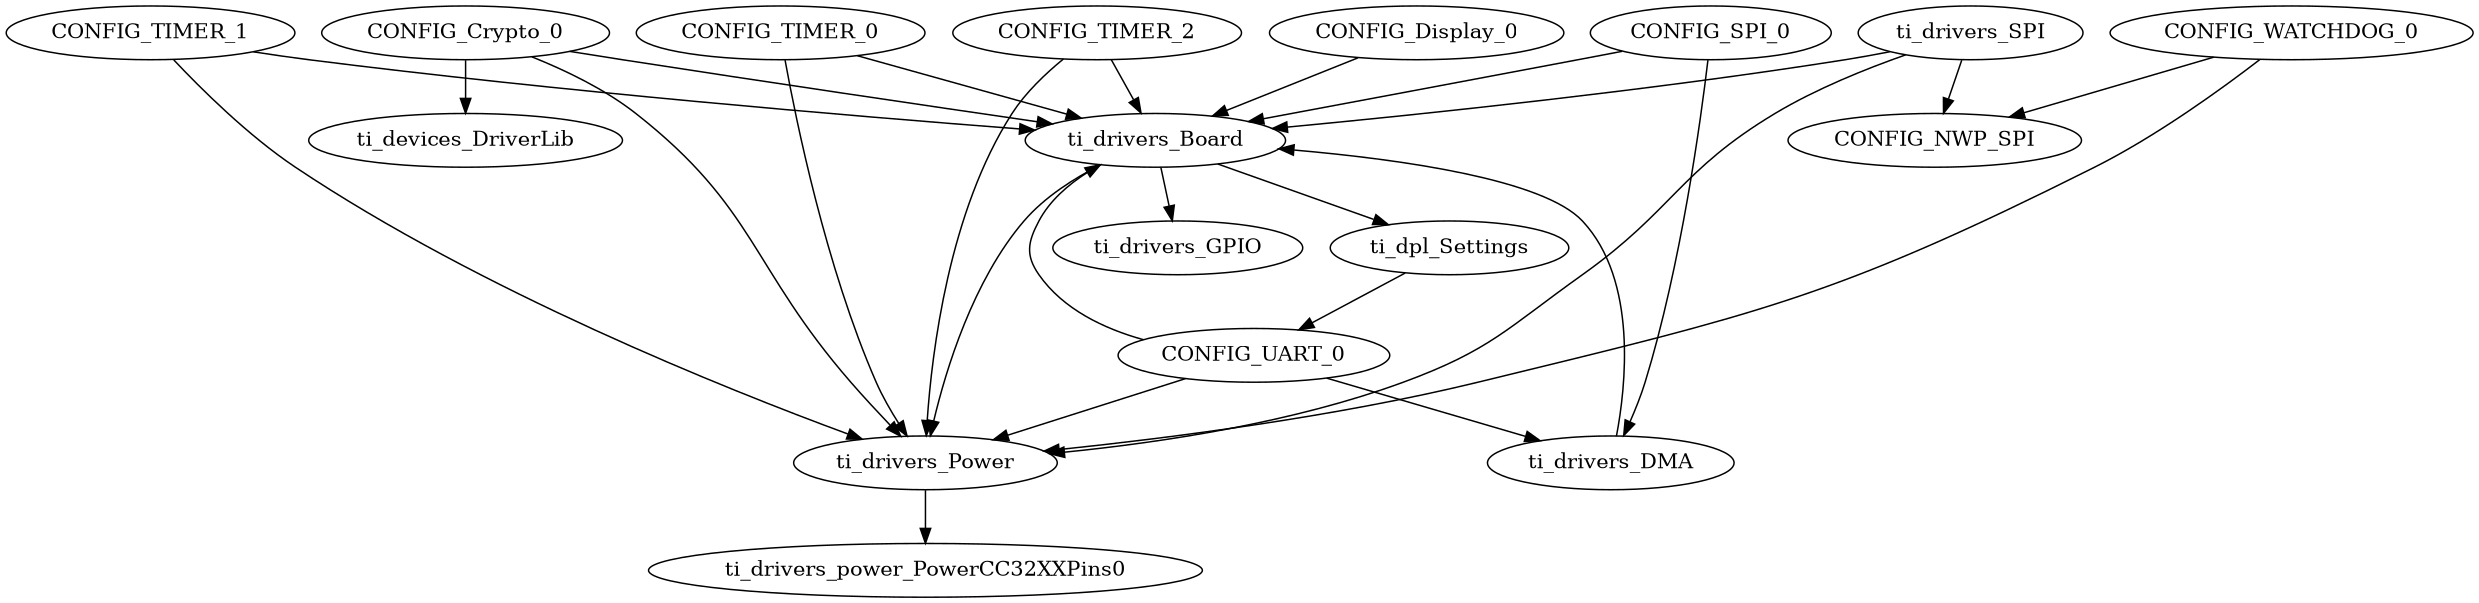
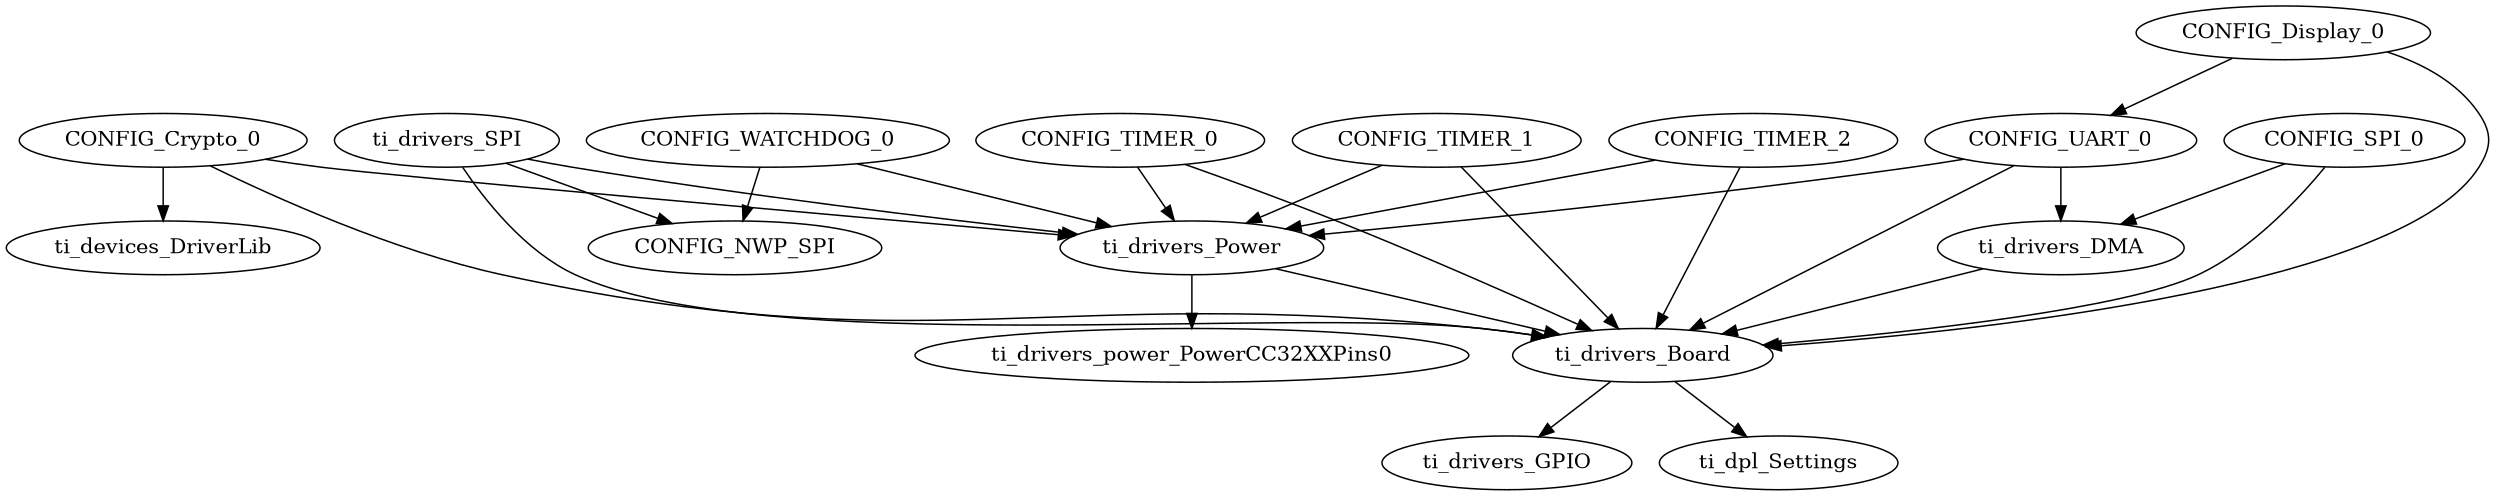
(989, 273) -> (1410, 300)
(1359, 298) -> (2178, 84)
